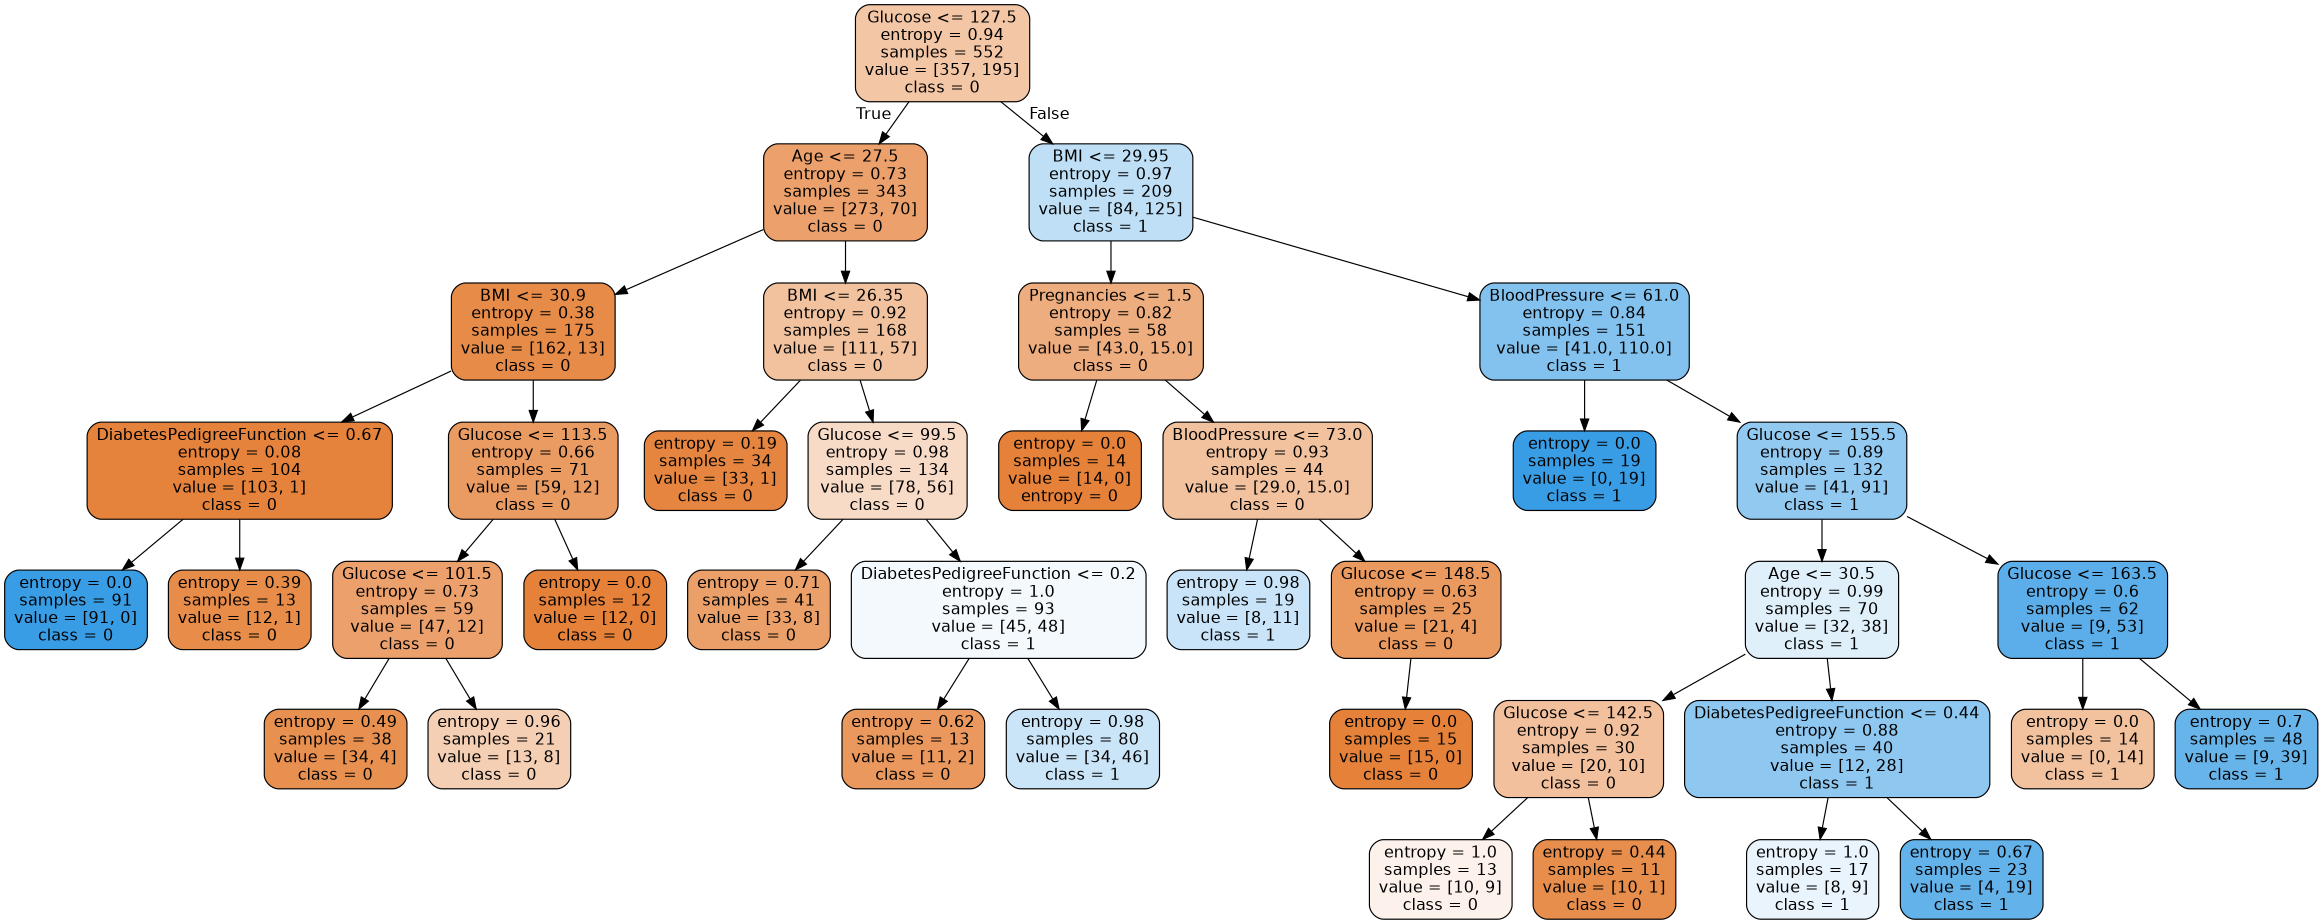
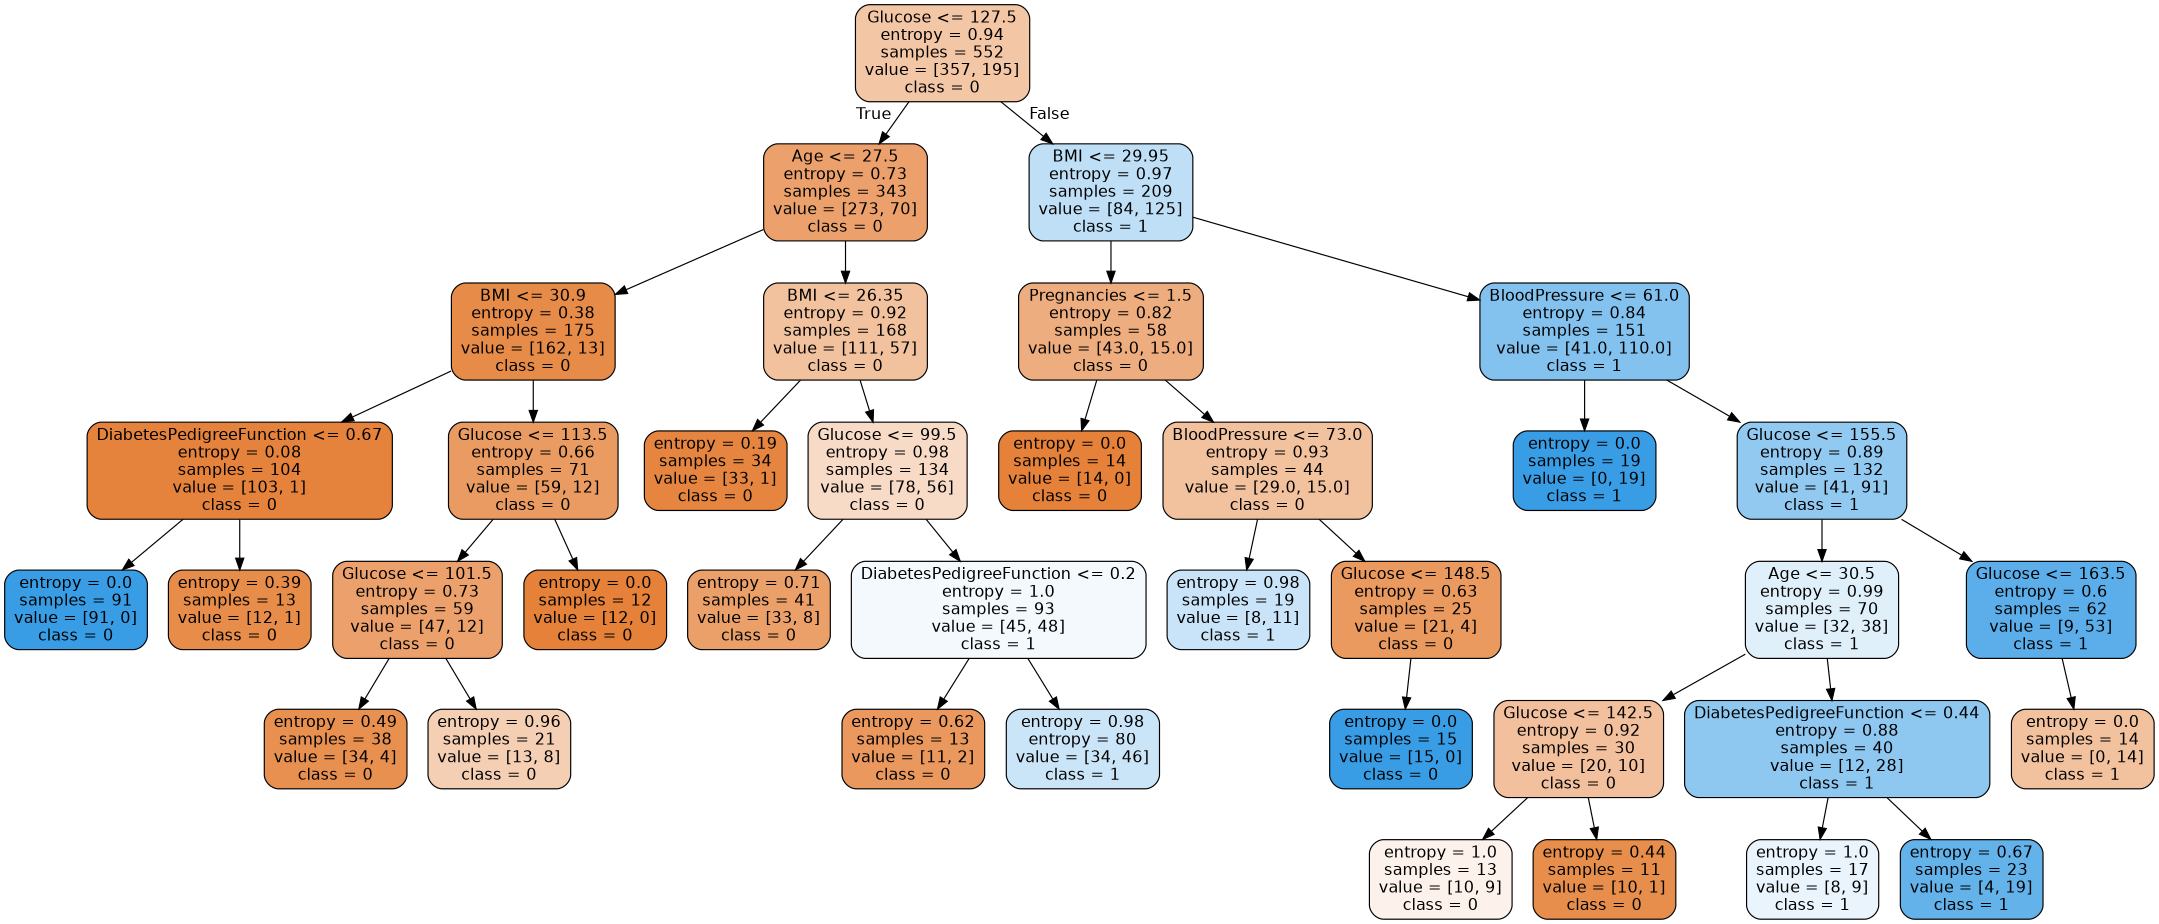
(1070, 471) -> (1070, 471)
(1083, 749) -> (1083, 749)
(1401, 749) -> (1401, 749)
(2247, 749) -> none
